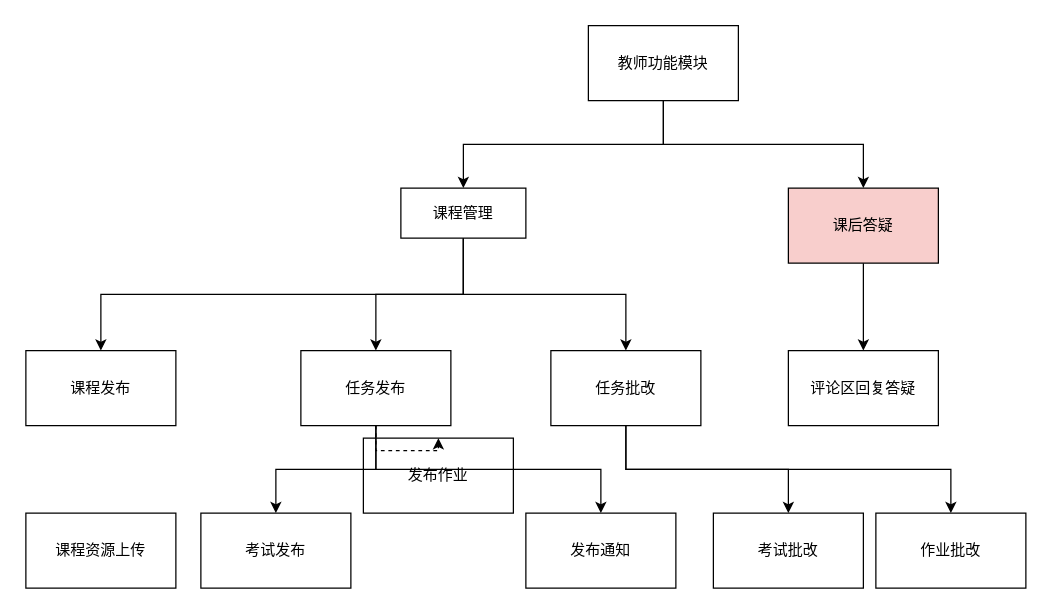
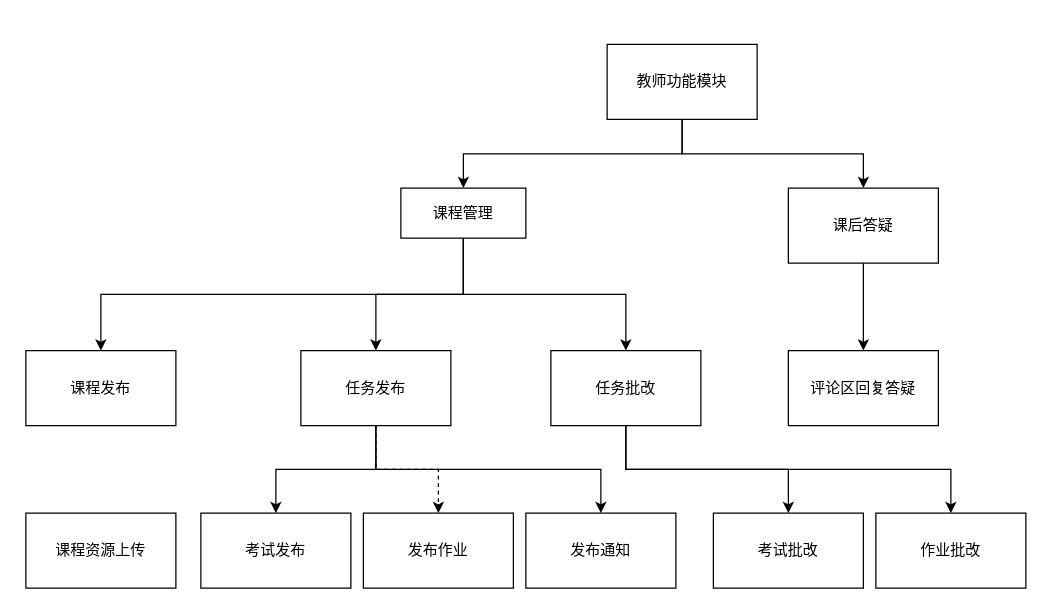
(663, 63) -> (682, 82)
(863, 226) -> (863, 226)
(438, 476) -> (438, 551)
